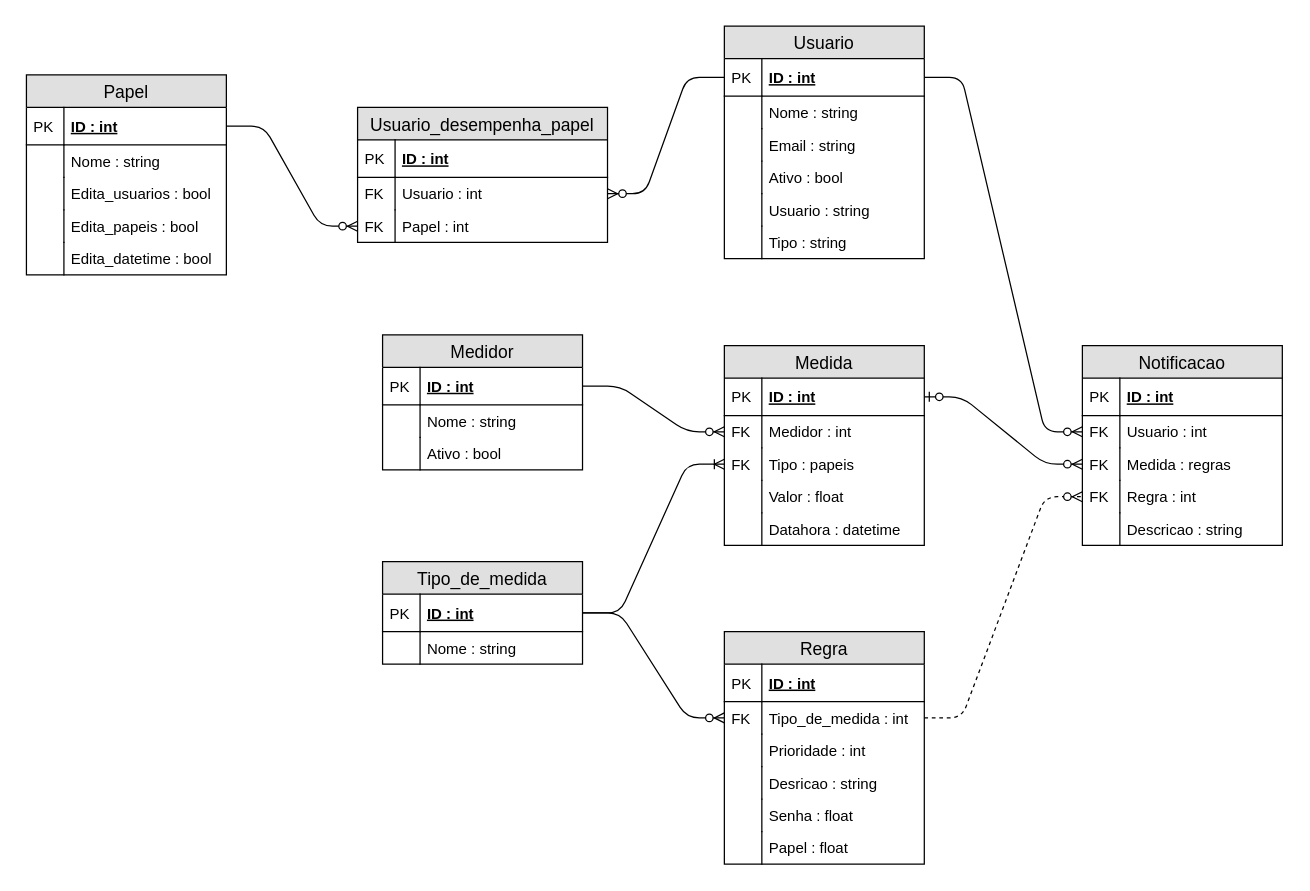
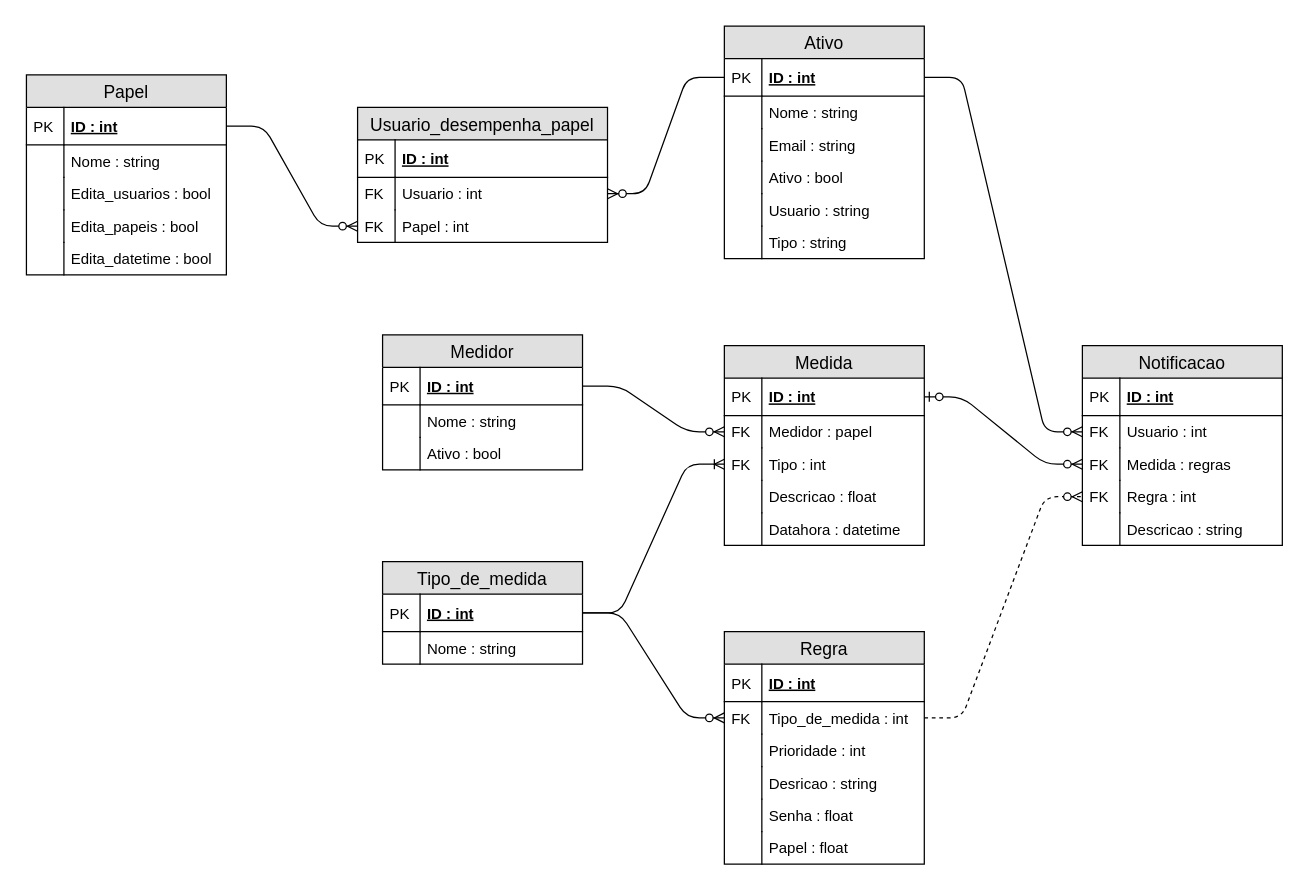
(824, 44) -> (824, 44)
(814, 433) -> (822, 433)
(814, 465) -> (801, 465)
(814, 498) -> (830, 498)
